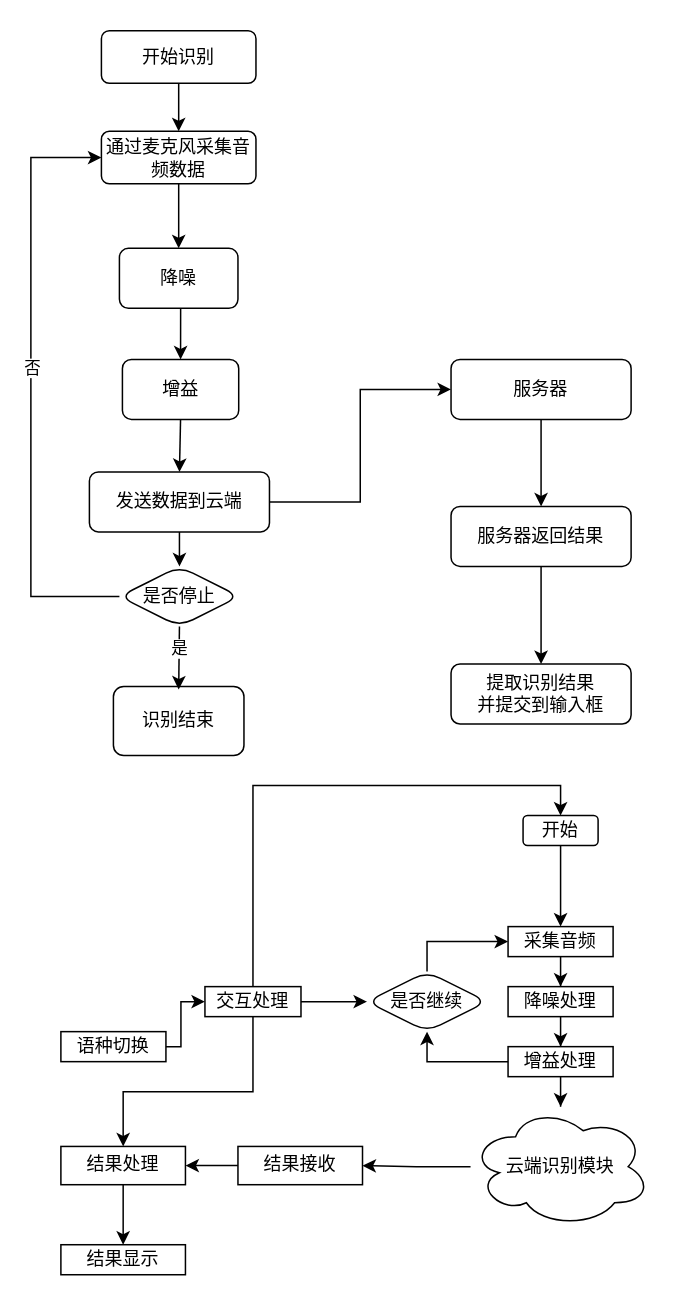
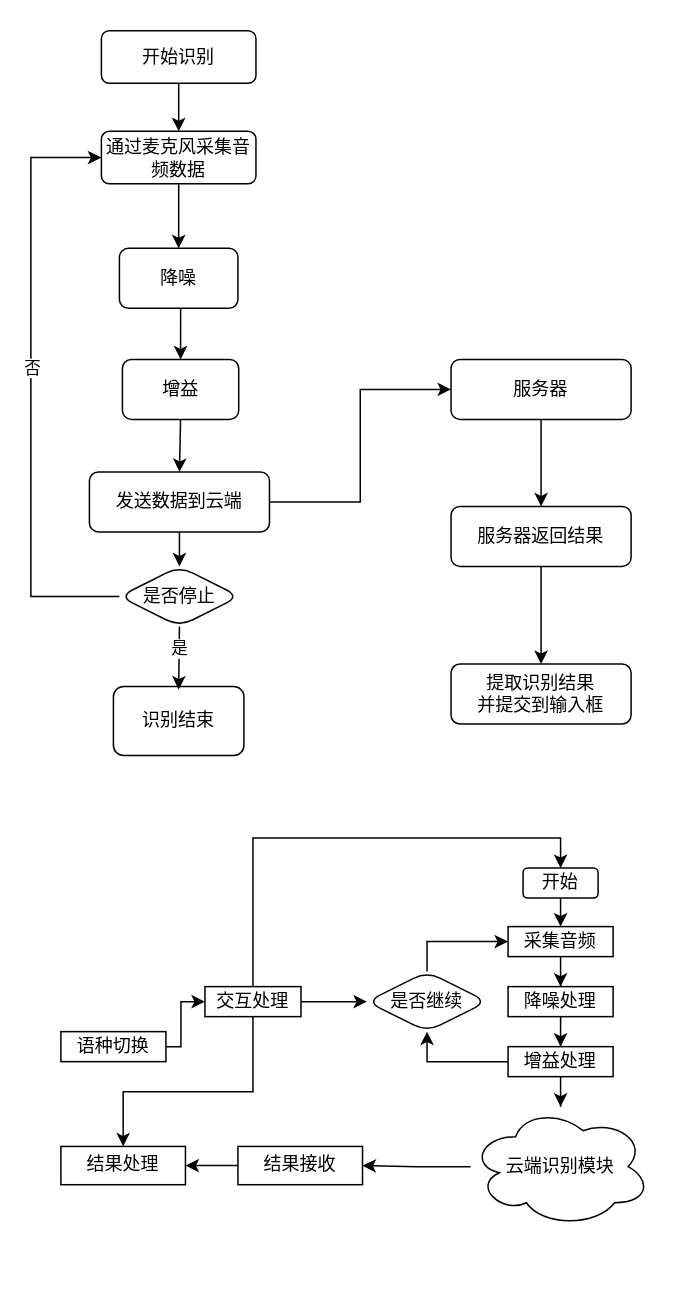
(560, 830) -> (560, 883)
(123, 1209) -> none
(123, 1259) -> none
